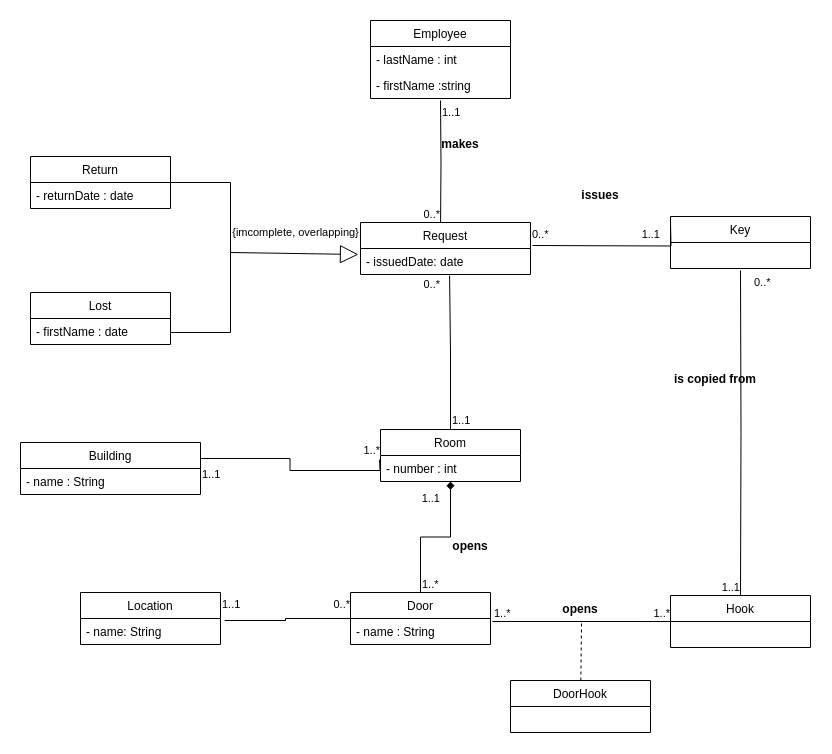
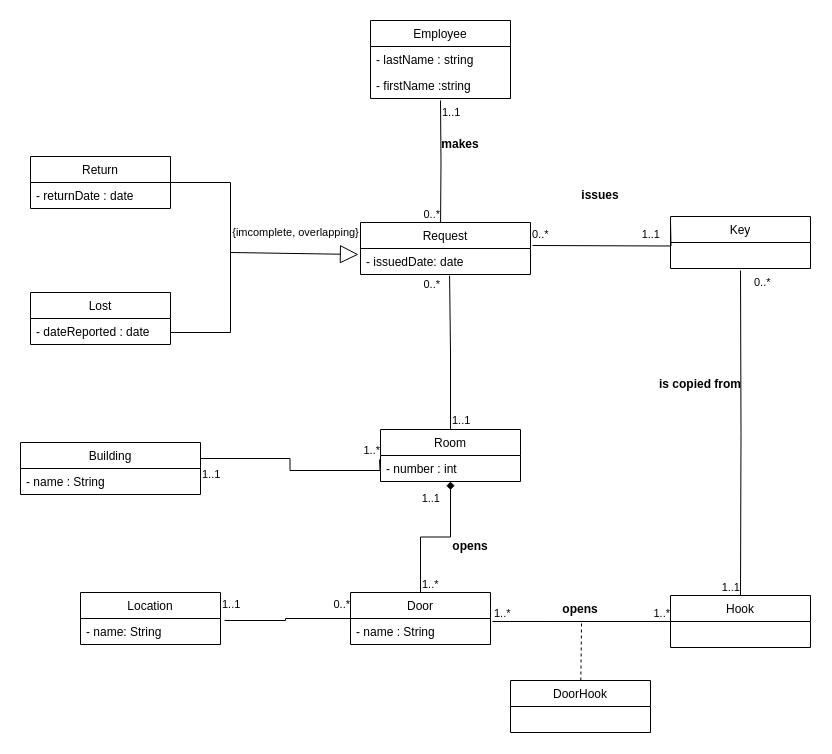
(420, 60) -> (430, 60)
(89, 332) -> (100, 332)
(716, 379) -> (701, 384)
